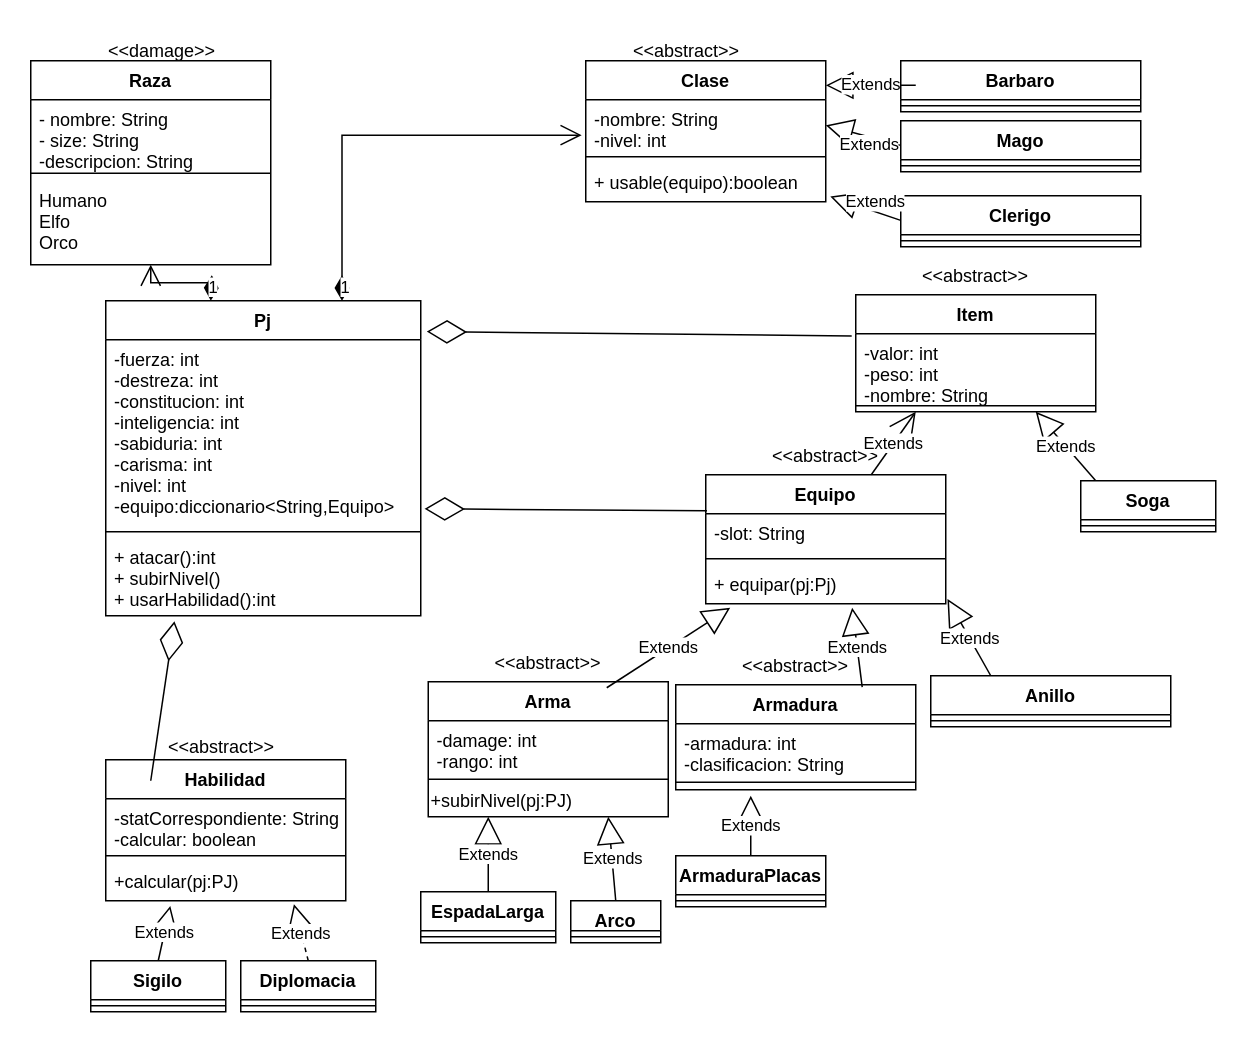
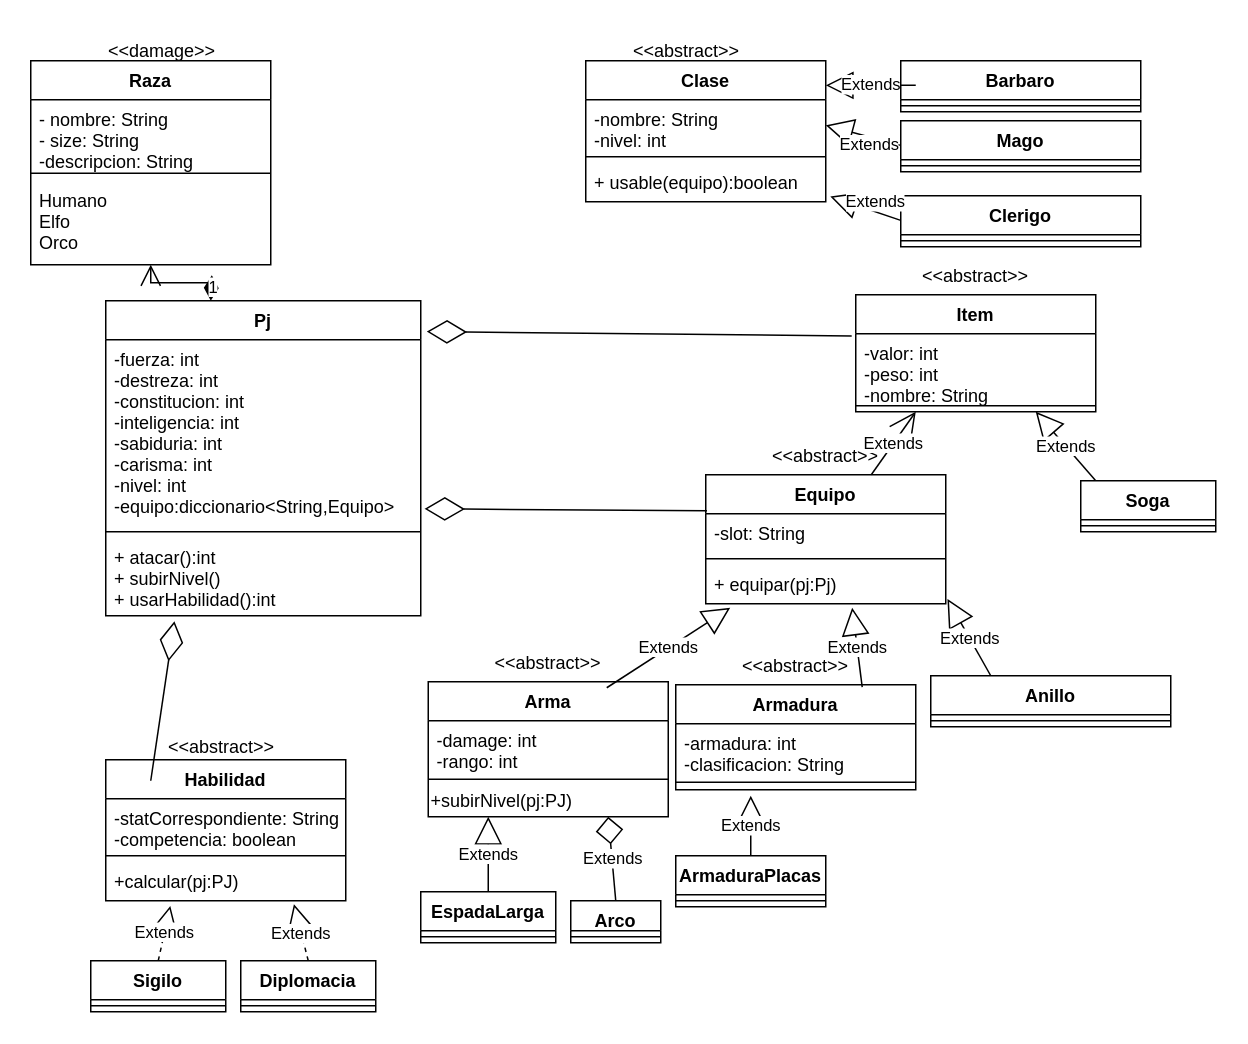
(389, 135) -> none
(246, 819) -> (246, 819)
(611, 845) -> (611, 845)
(161, 949) -> (161, 949)
